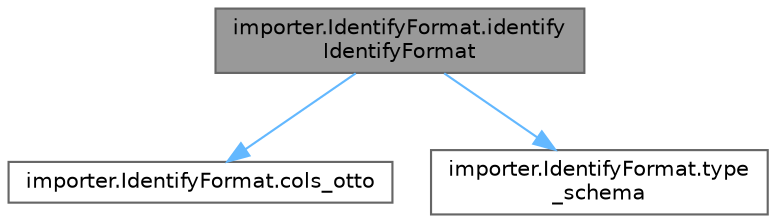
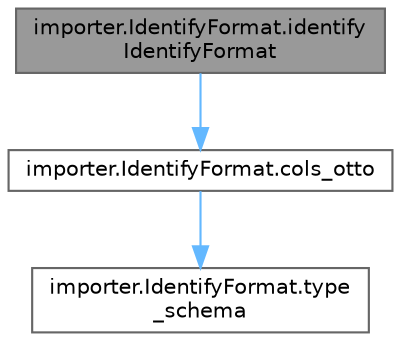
(491, 105) -> (201, 219)
